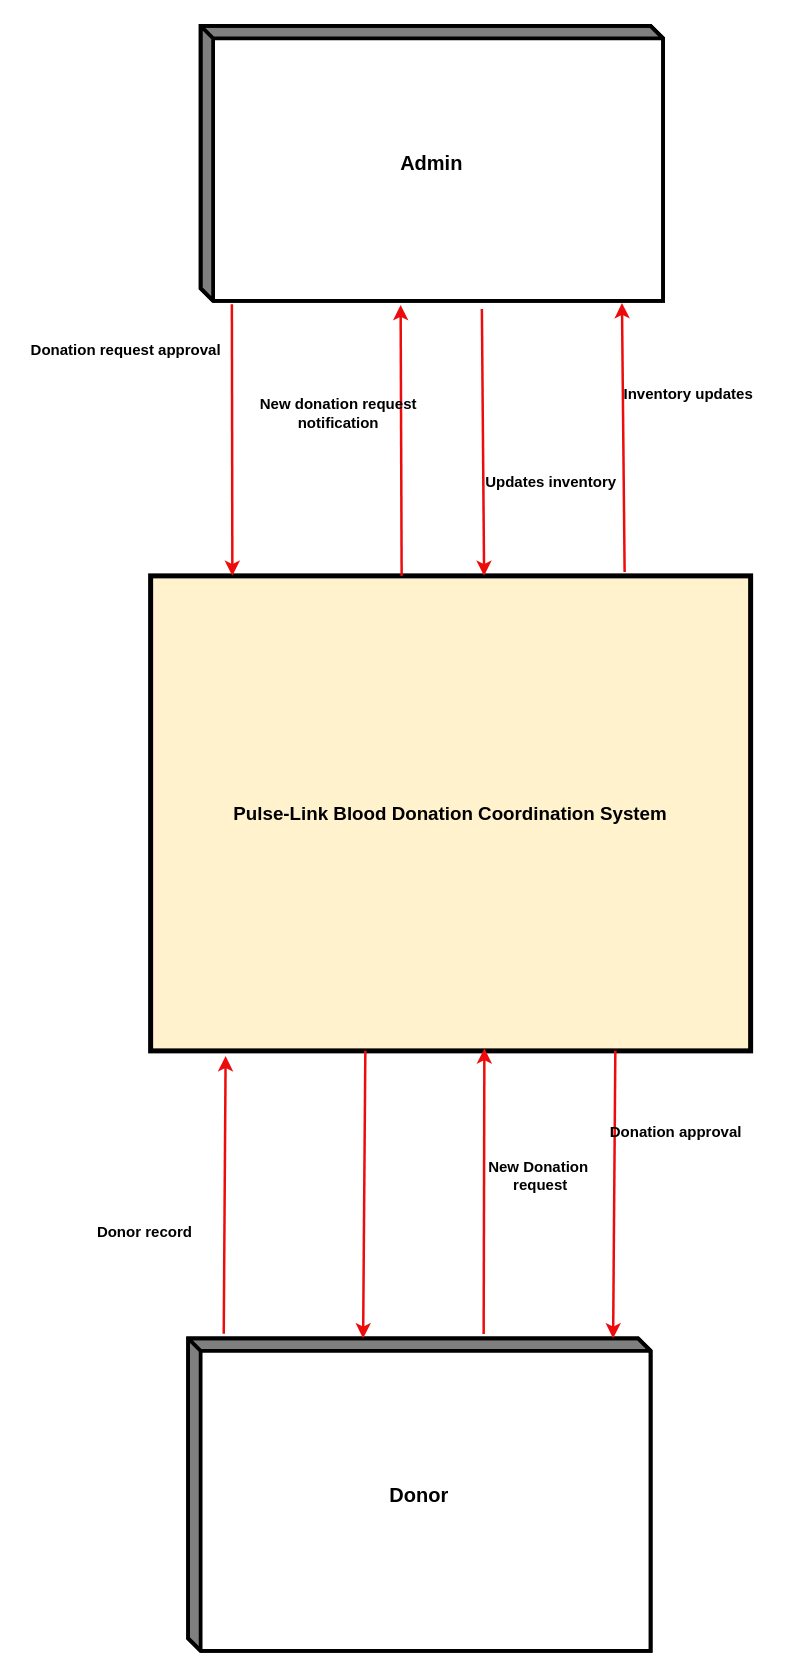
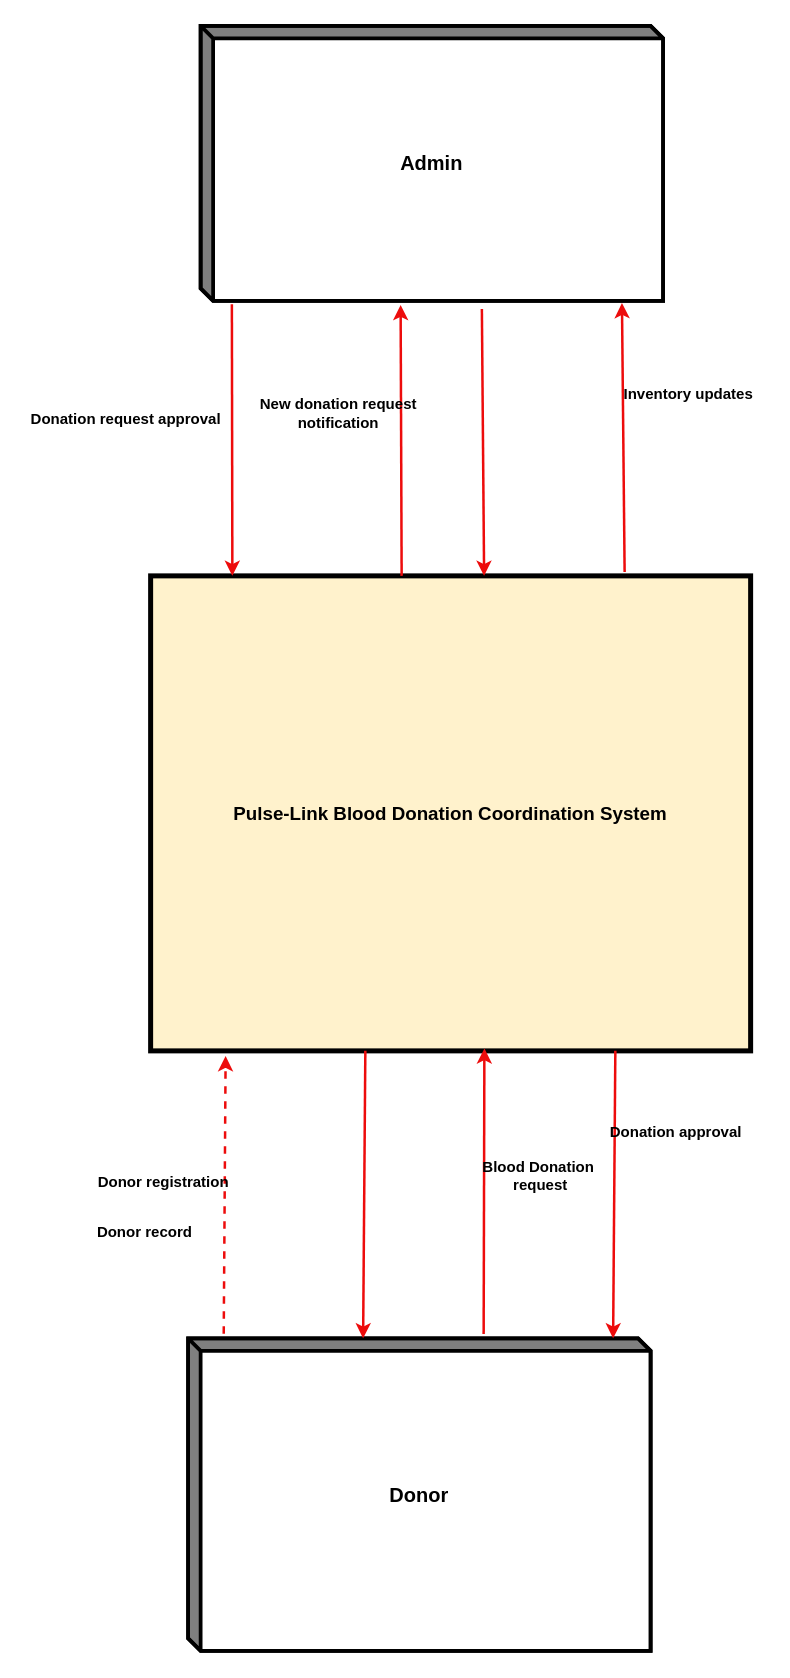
(126, 351) -> (126, 419)
(551, 482) -> none
(539, 1176) -> (539, 1176)
none -> (163, 1182)
(225, 1197) -> (225, 1197)
